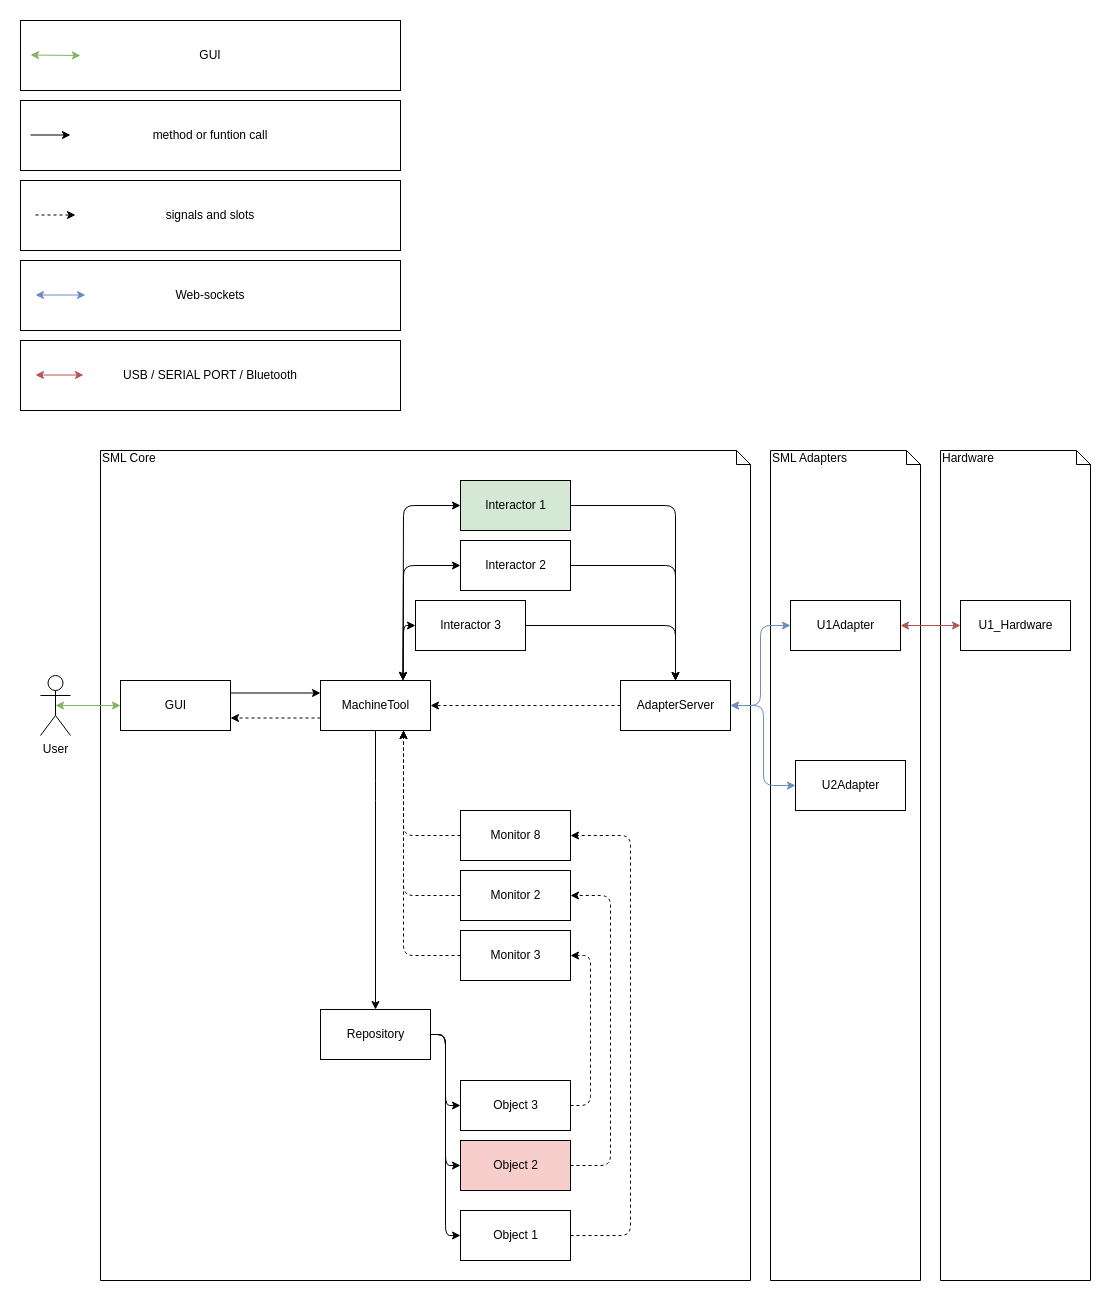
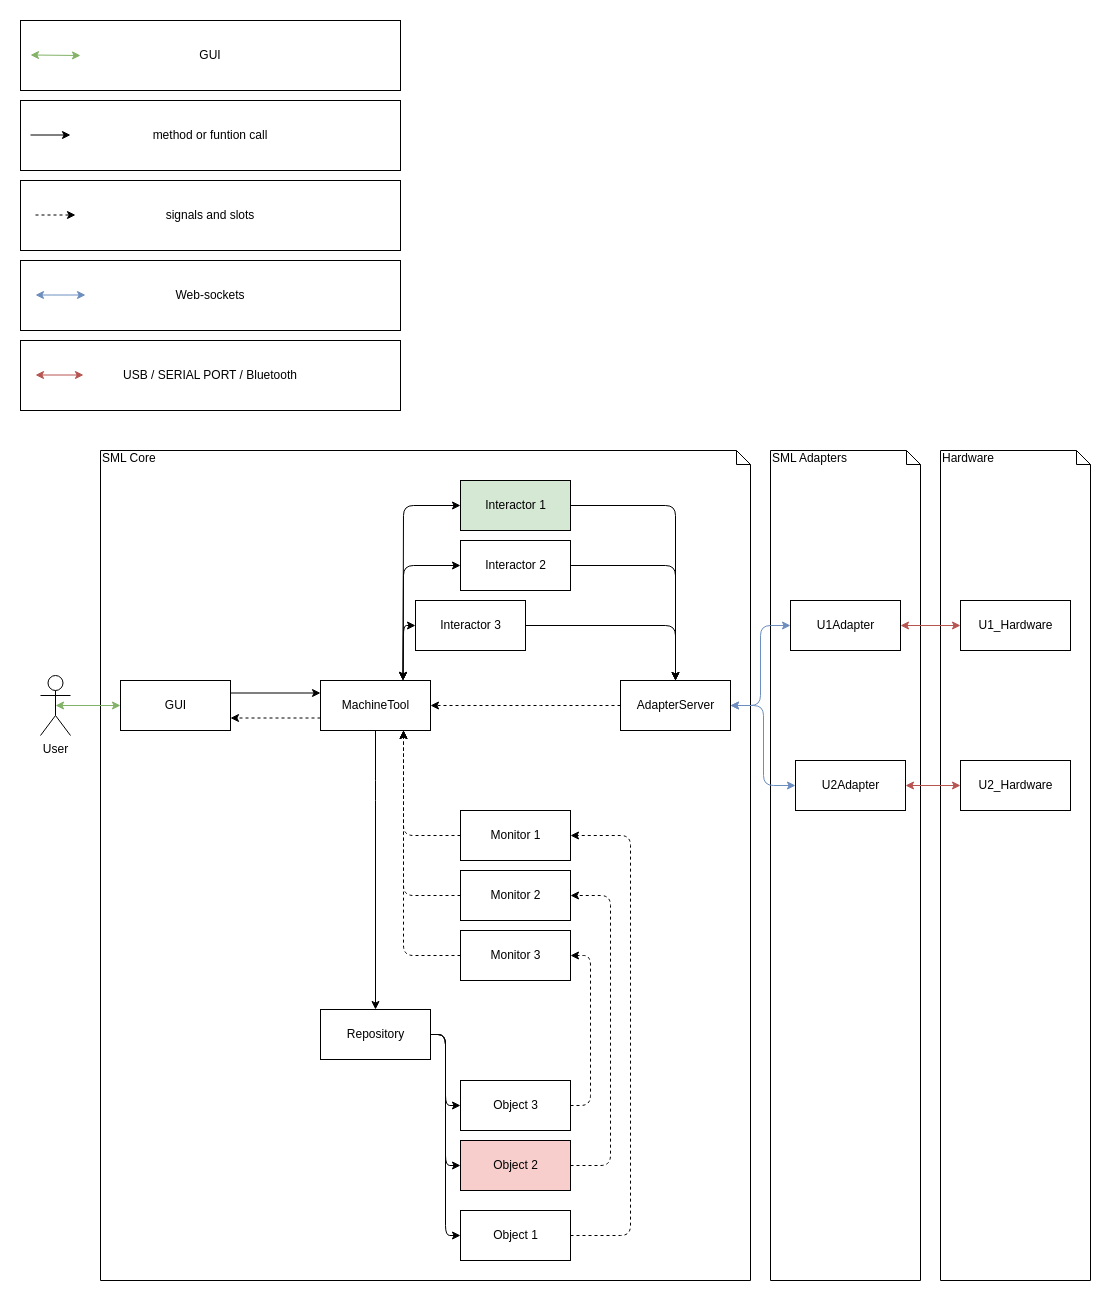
none -> (933, 786)
none -> (1016, 786)
(516, 836) -> (516, 836)
